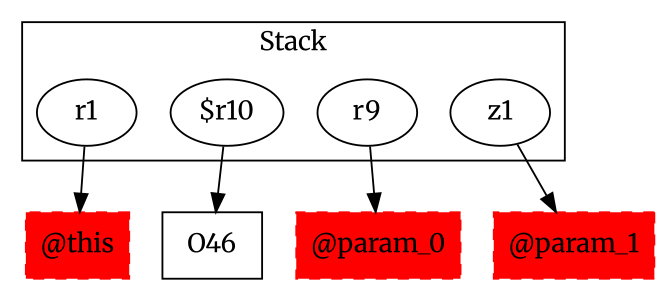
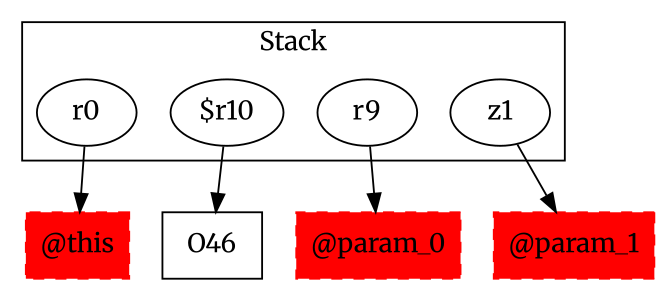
(87, 113) -> (87, 113)
